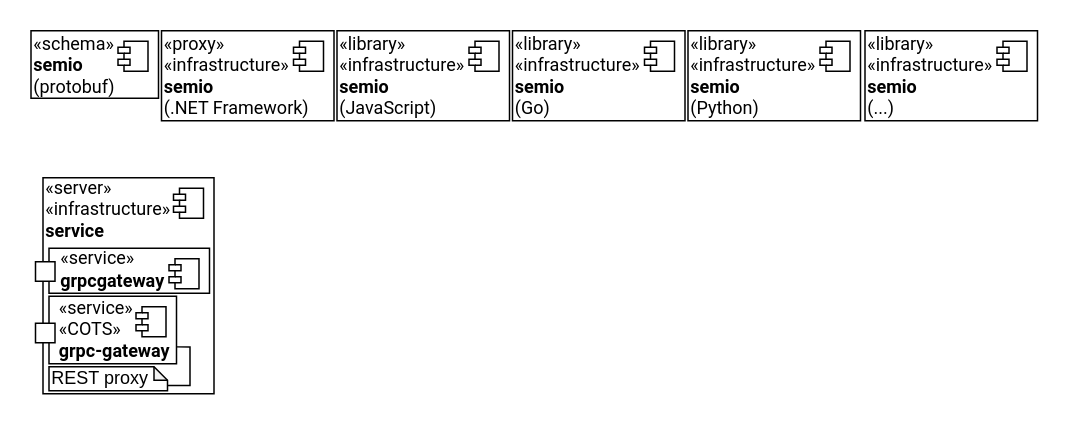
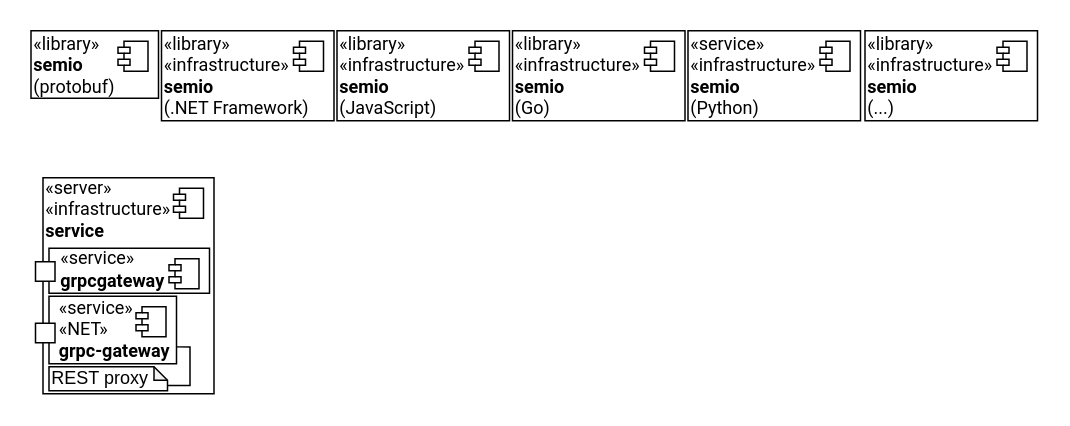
(84, 65) -> (84, 65)
(243, 76) -> (243, 76)
(769, 76) -> (769, 76)
(118, 329) -> (118, 329)
